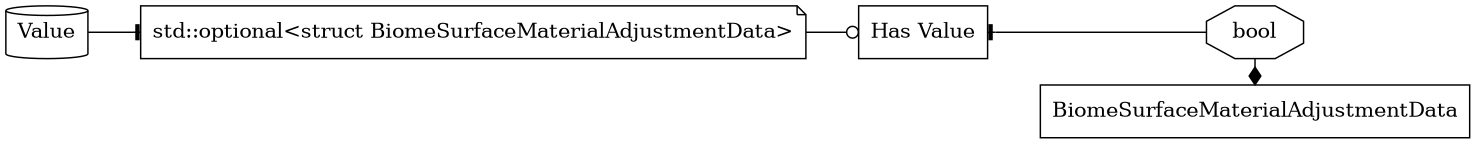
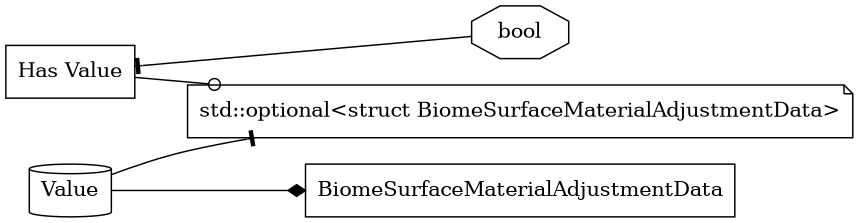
(826, 32) -> (172, 81)
(1255, 63) -> (200, 190)
